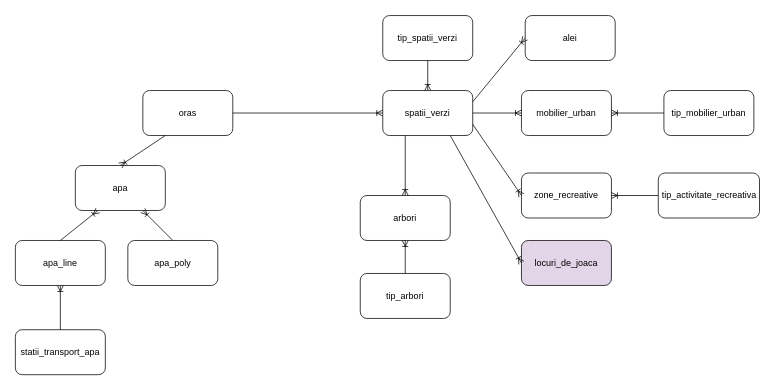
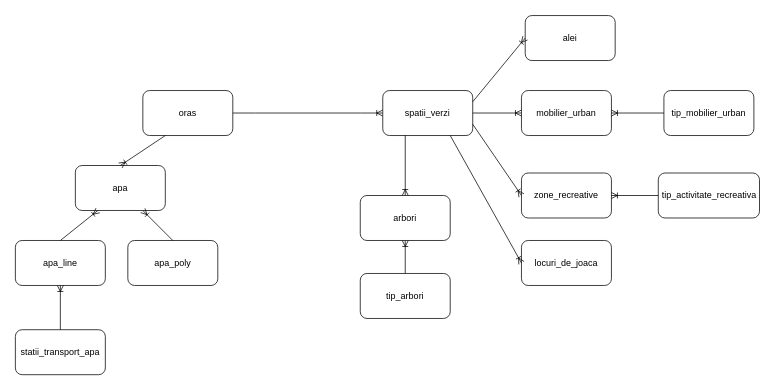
(428, 38) -> none
(428, 75) -> none
(567, 263) -> (567, 263)
